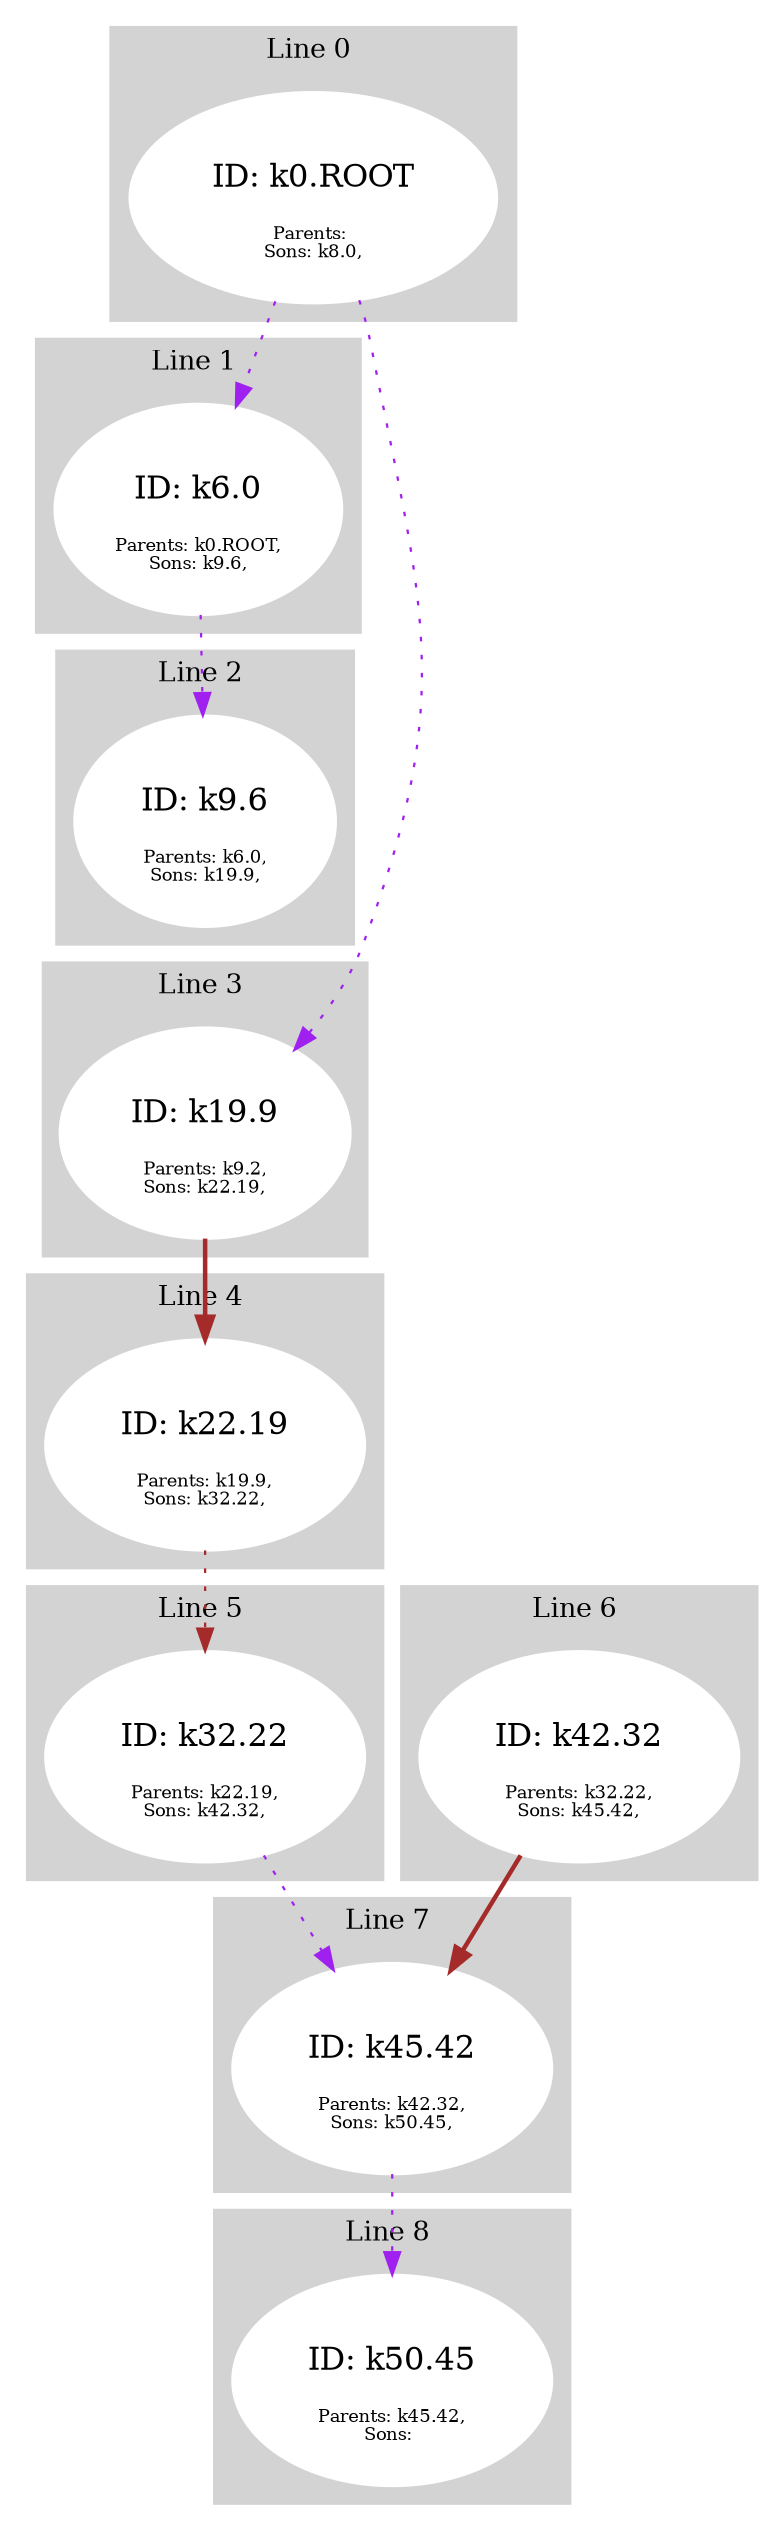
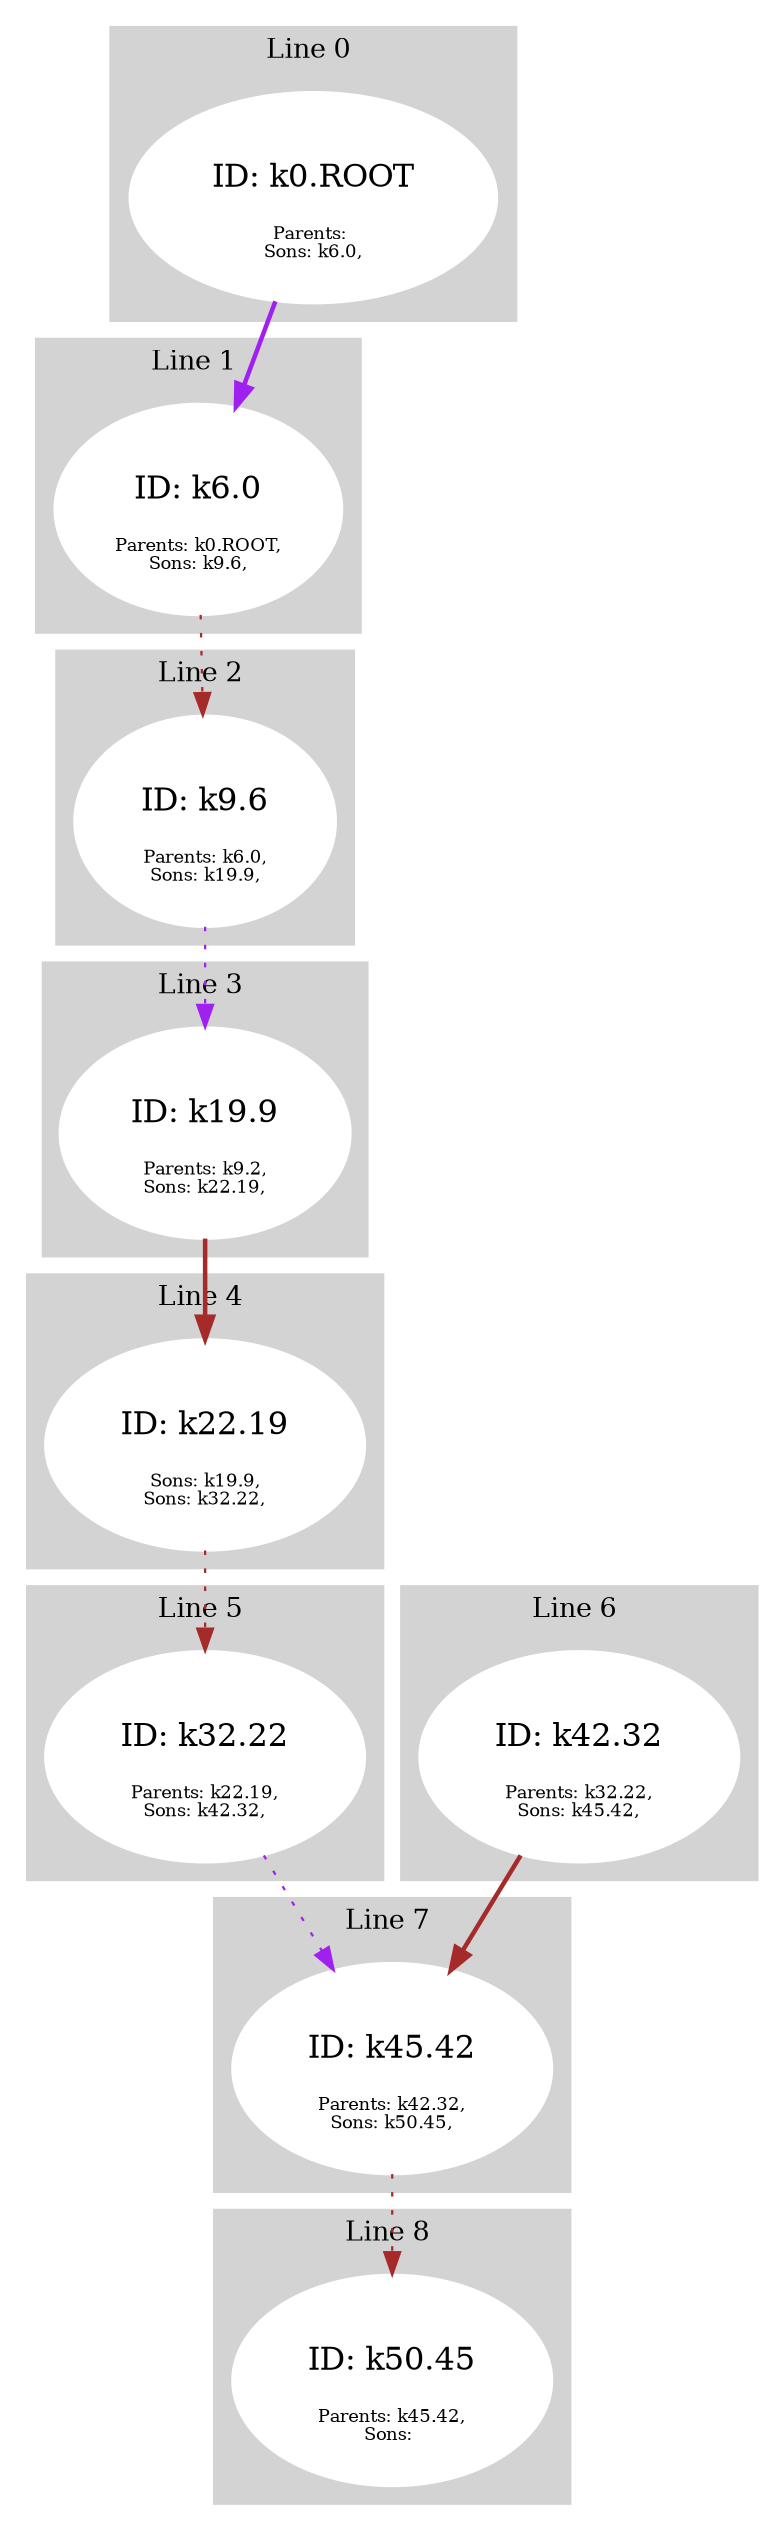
(313, 252) -> (313, 252)
(256, 354) -> (256, 354)
(202, 665) -> (202, 665)
(421, 675) -> (205, 977)
(205, 1481) -> (205, 1481)
(392, 2224) -> (392, 2224)
